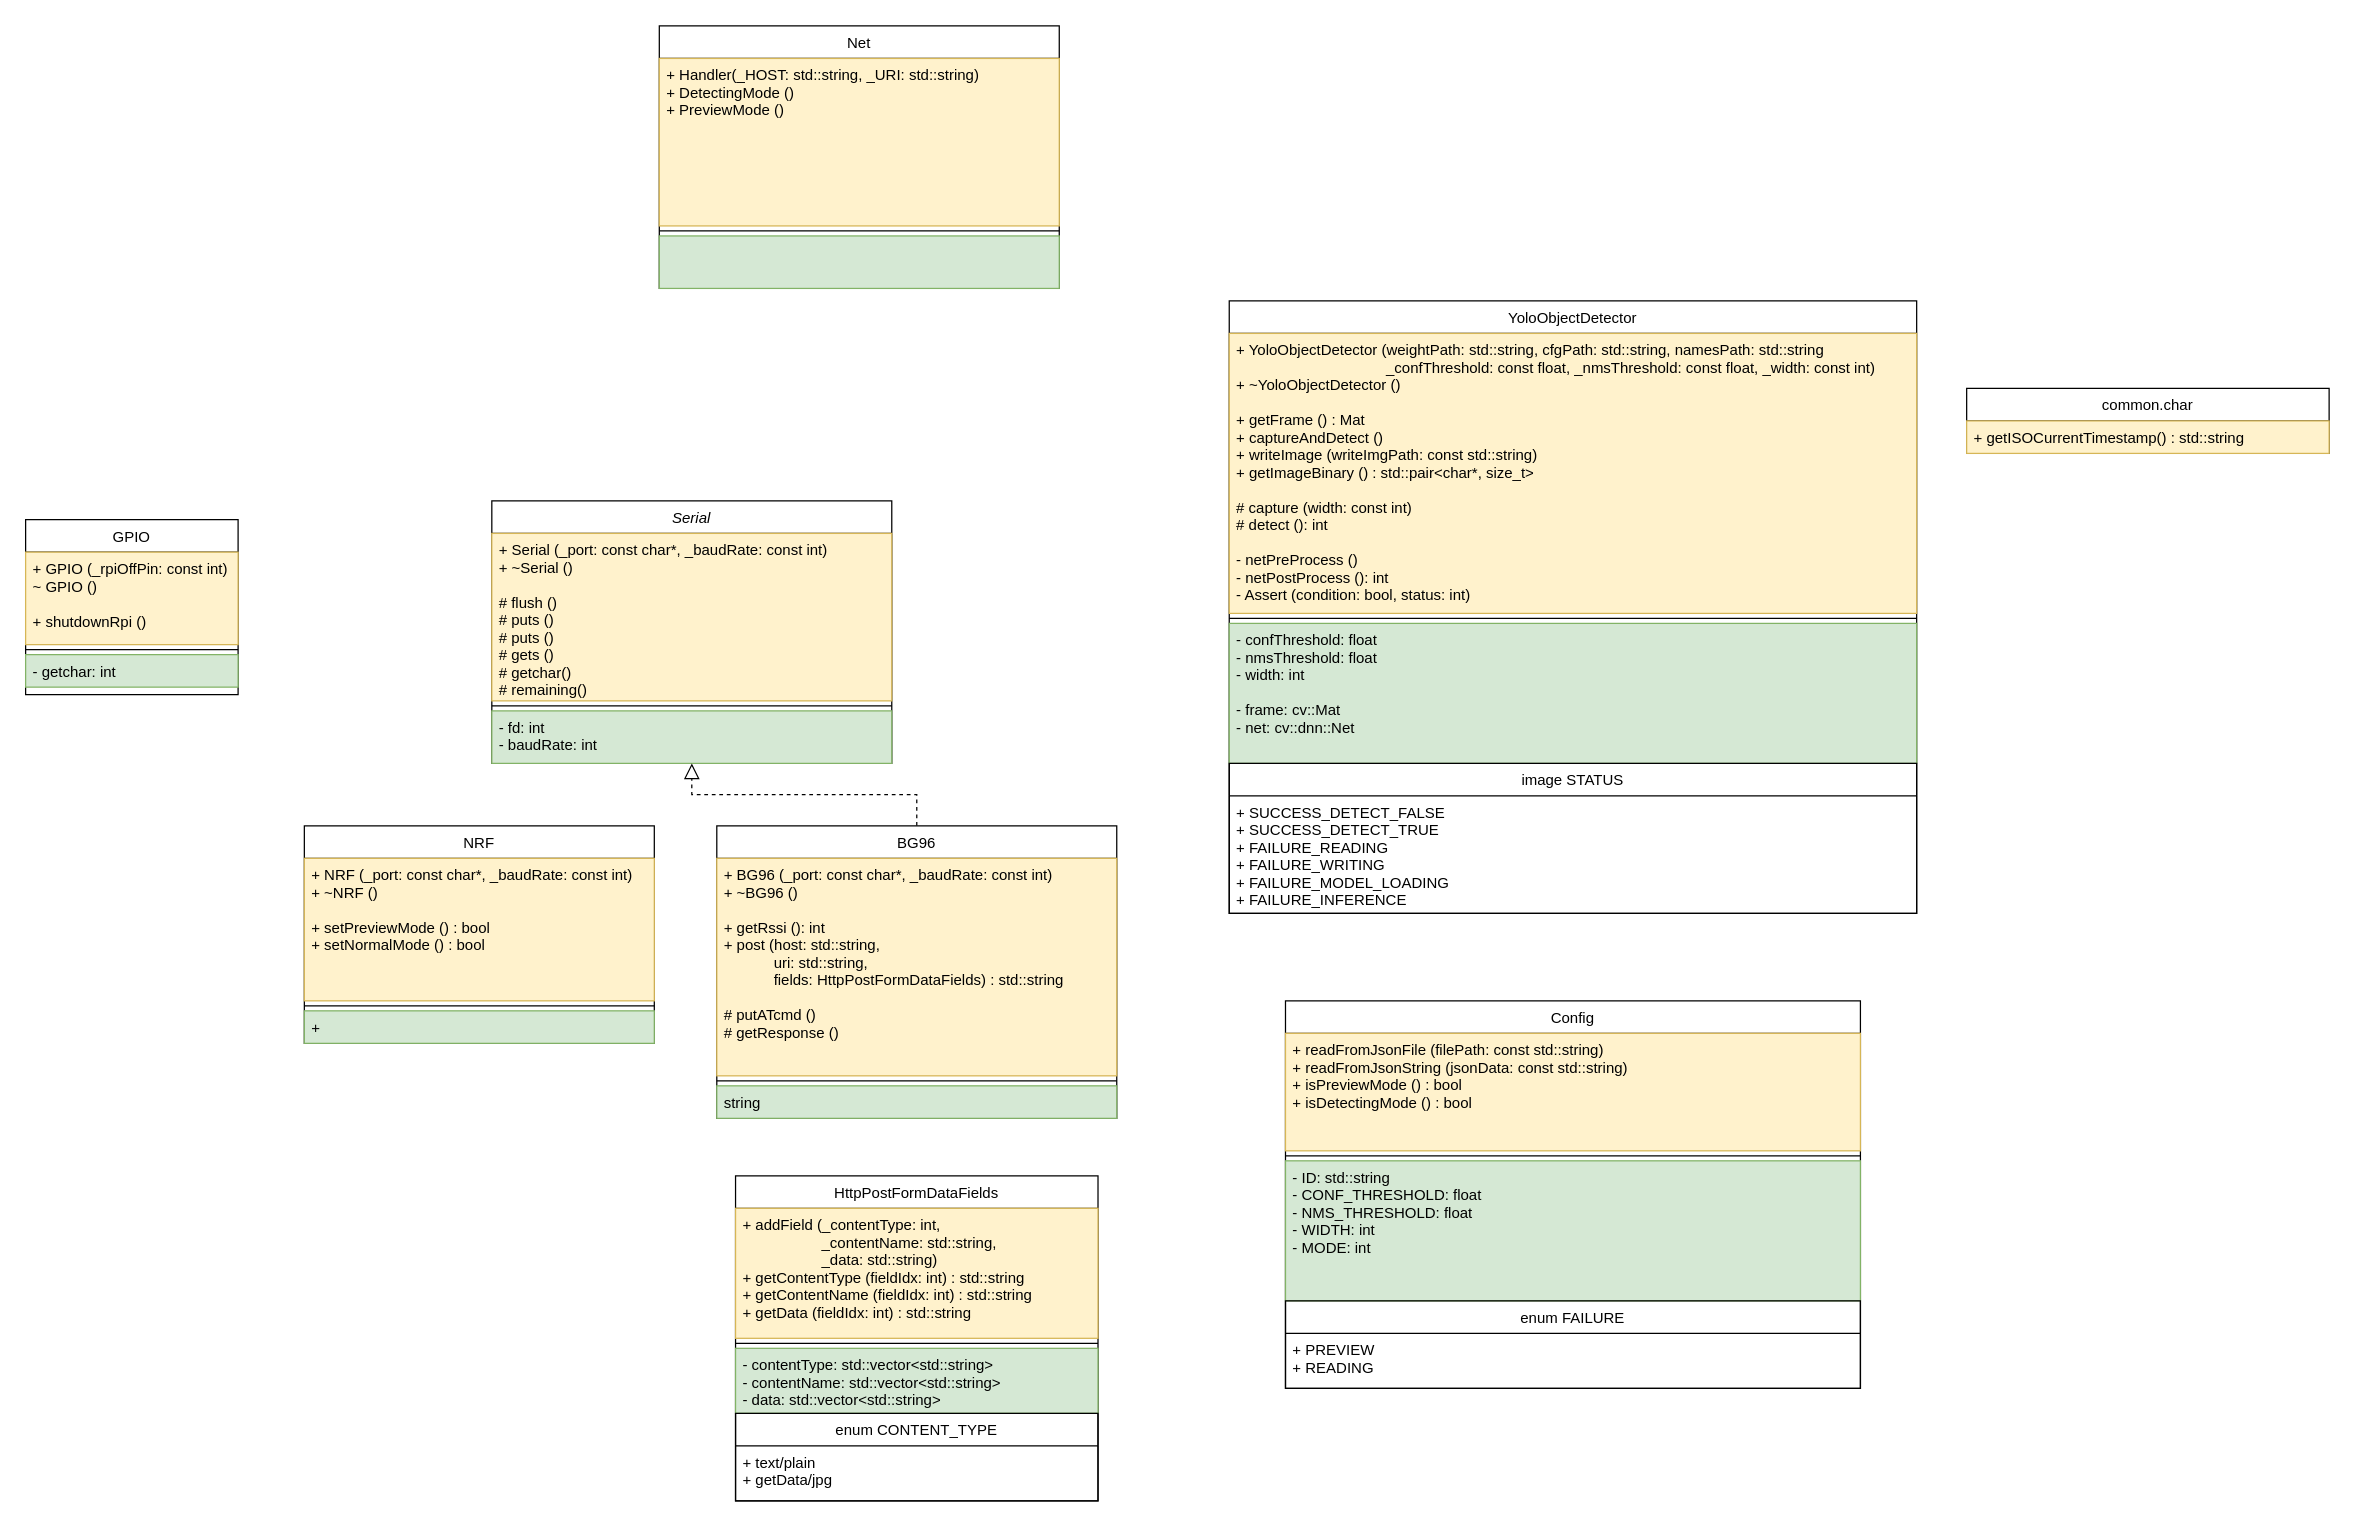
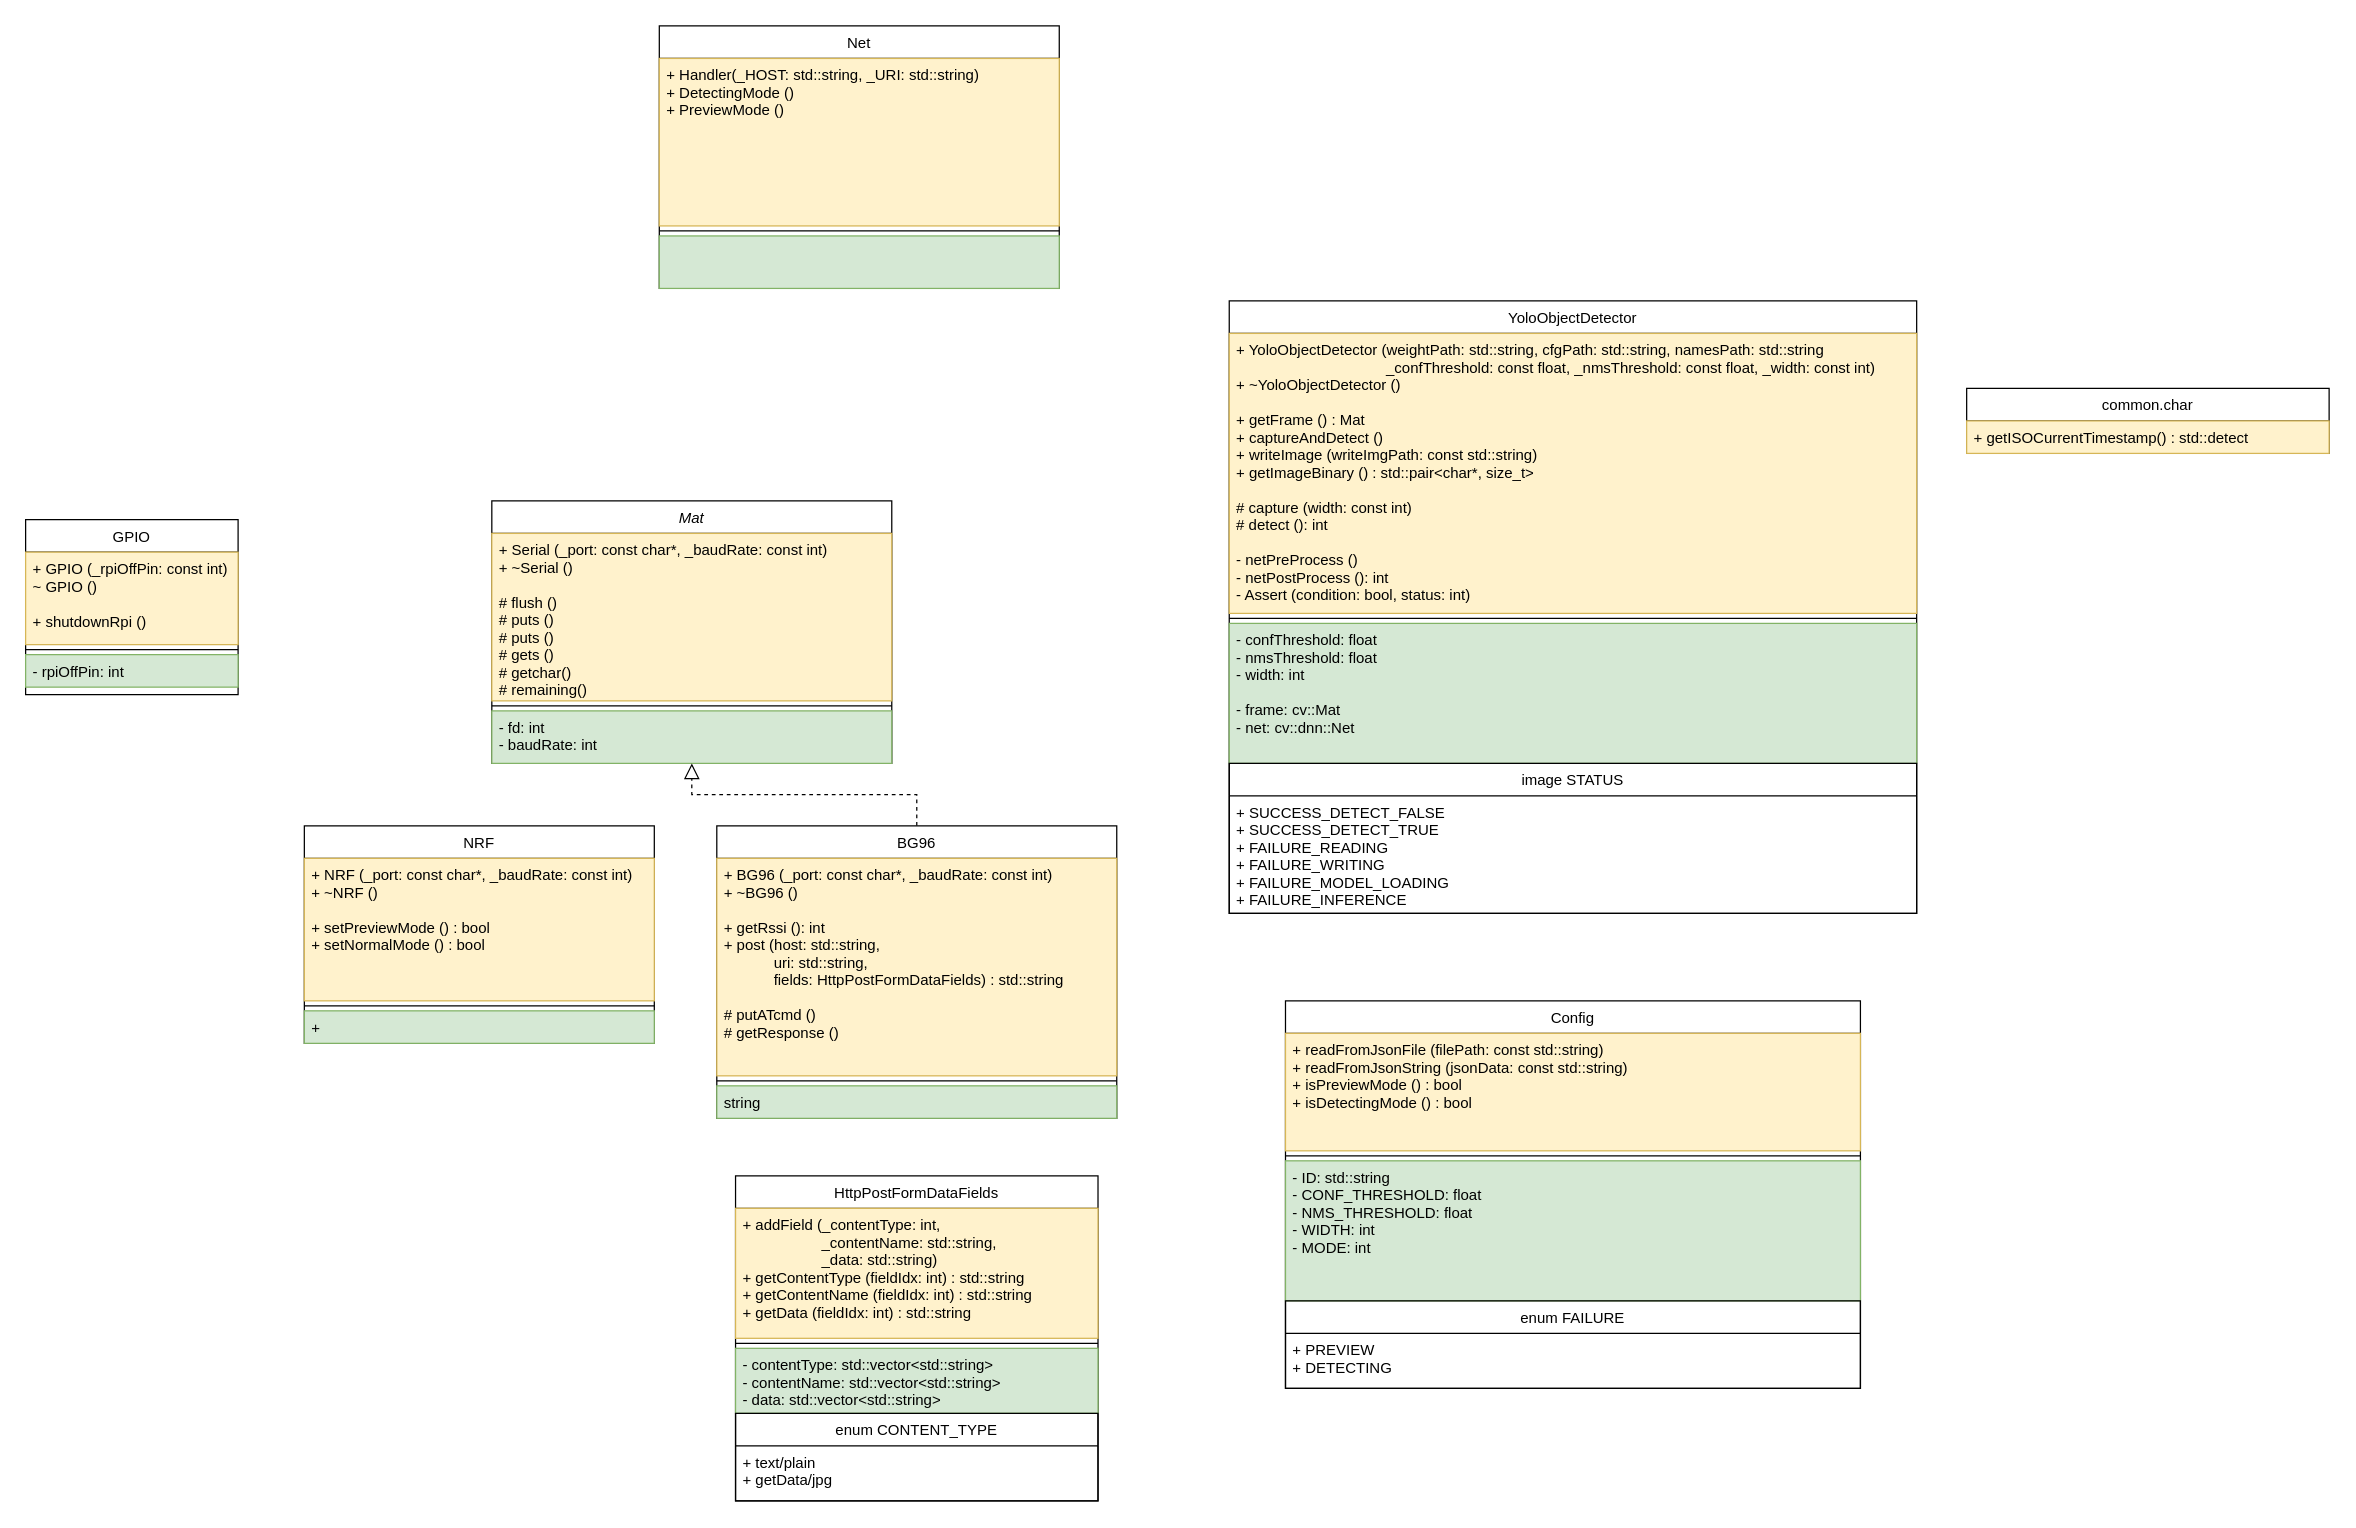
(2126, 438) -> (2128, 438)
(691, 518) -> (691, 518)
(84, 671) -> (88, 671)
(1328, 1350) -> (1328, 1350)
